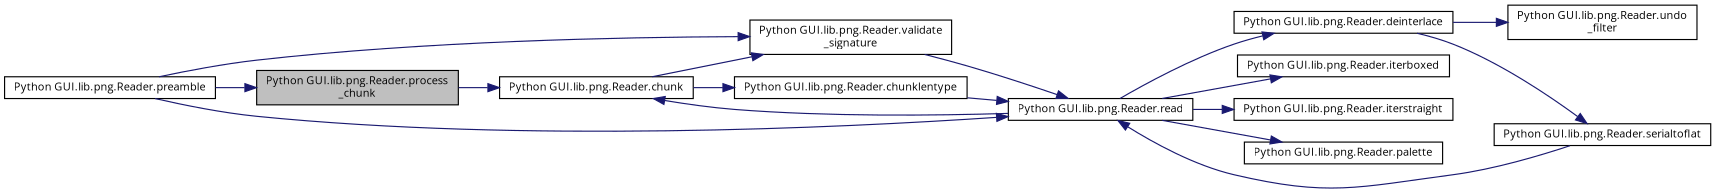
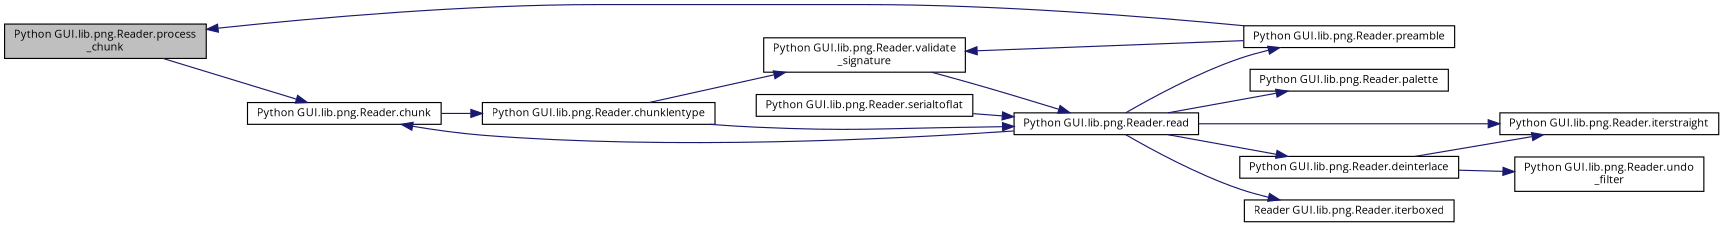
(1343, 66) -> (1349, 211)
(702, 67) -> (711, 89)
(1501, 67) -> (1473, 147)
(575, 131) -> (1195, 77)
